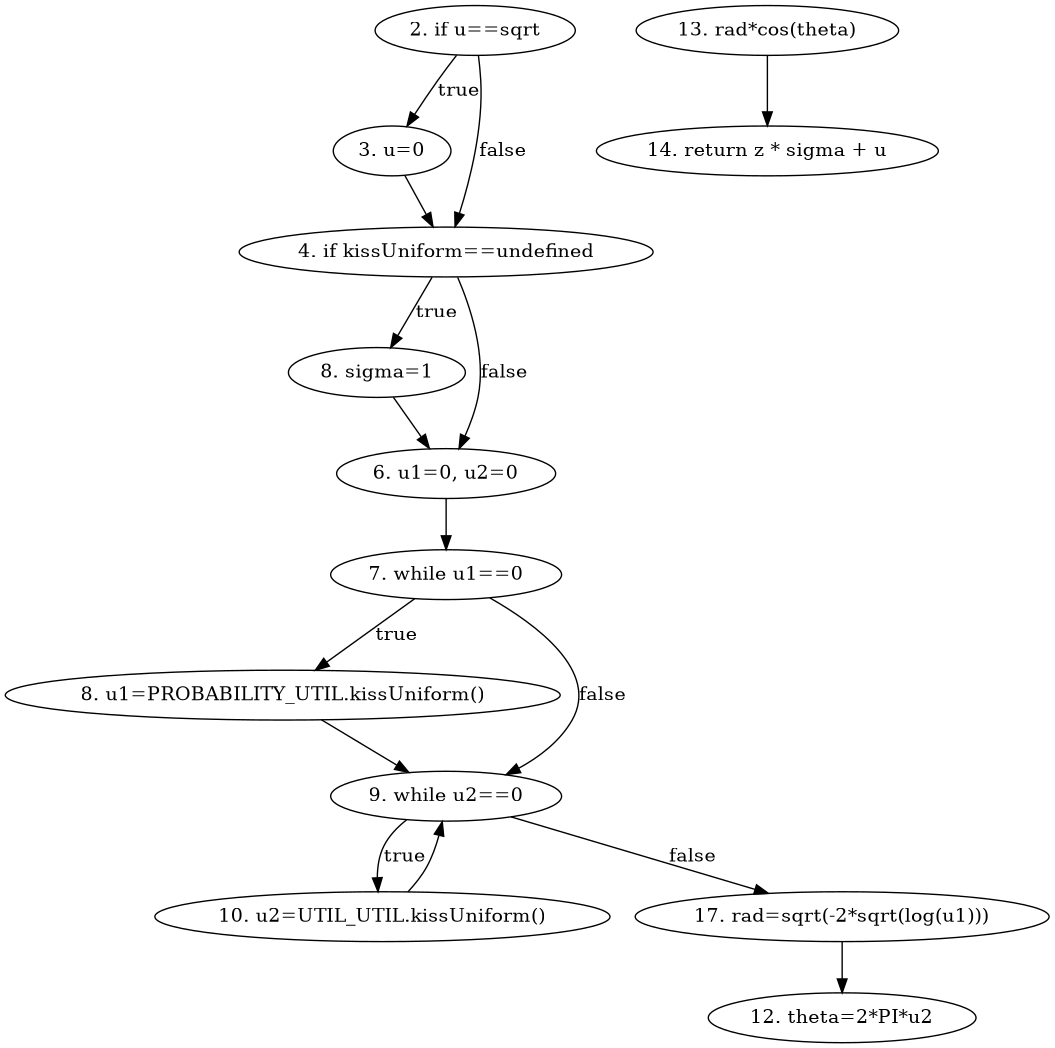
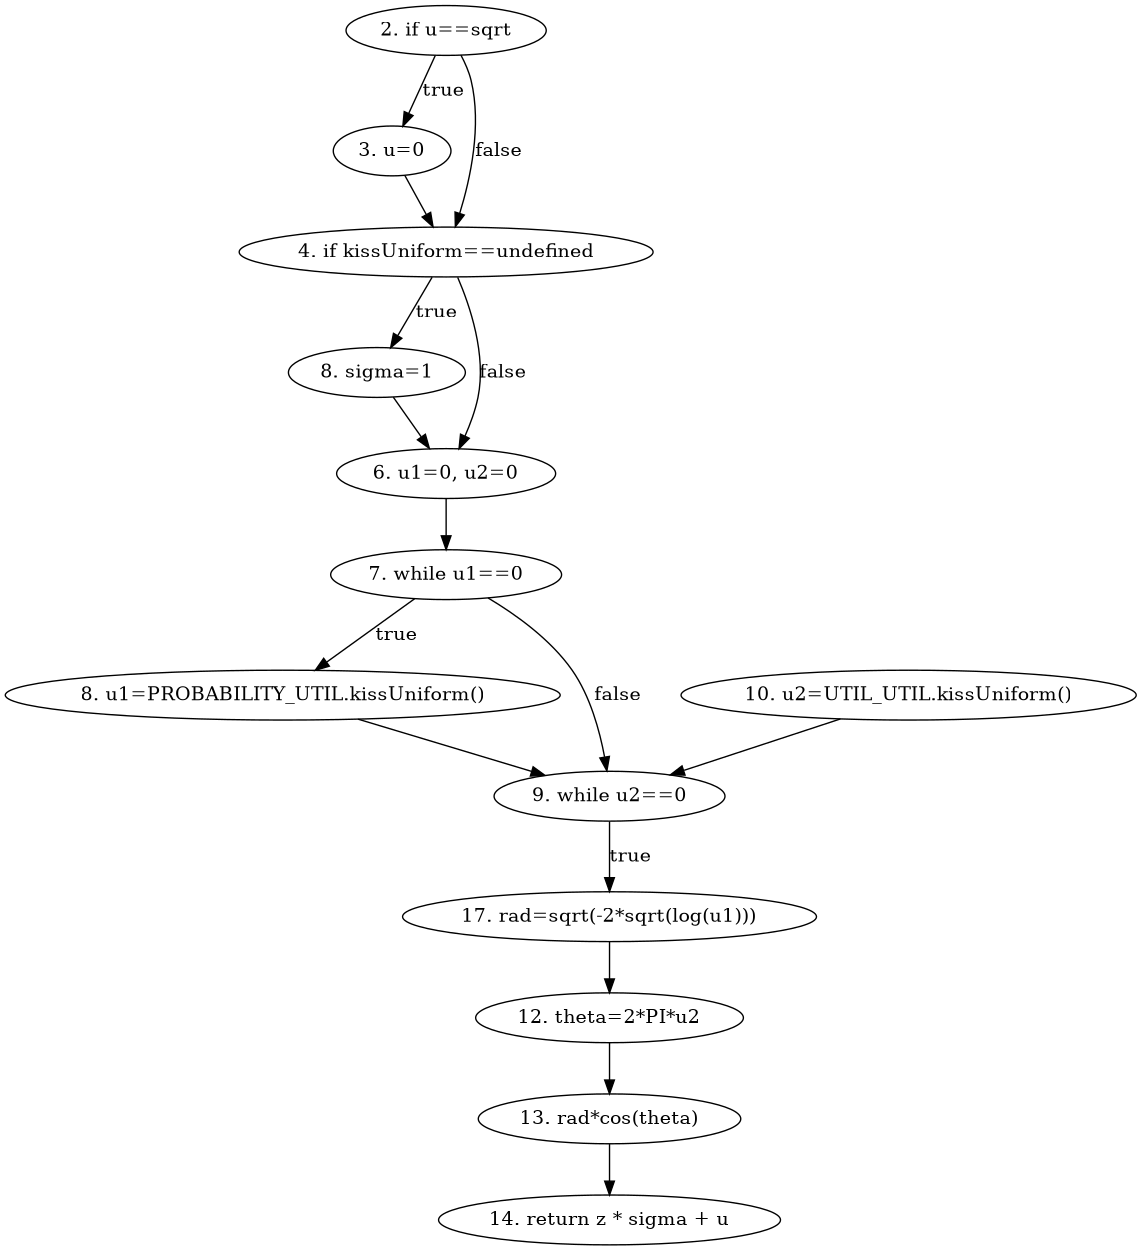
(384, 845) -> none
(693, 856) -> (631, 856)
none -> (610, 1061)
